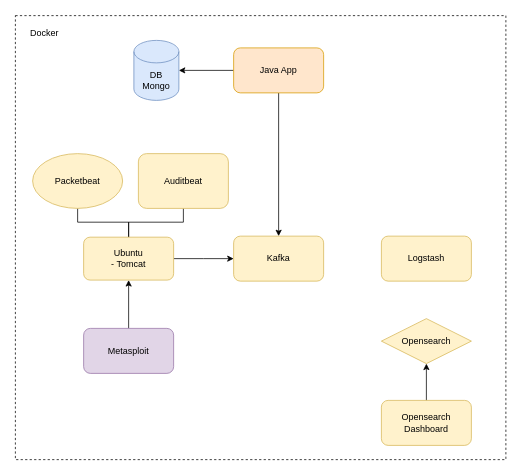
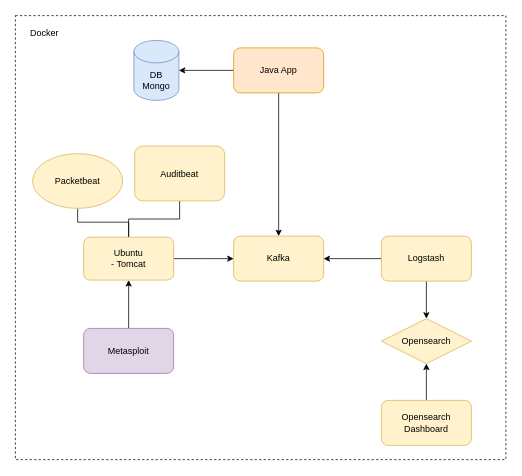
(183, 181) -> (180, 173)
none -> (355, 258)
none -> (426, 297)
